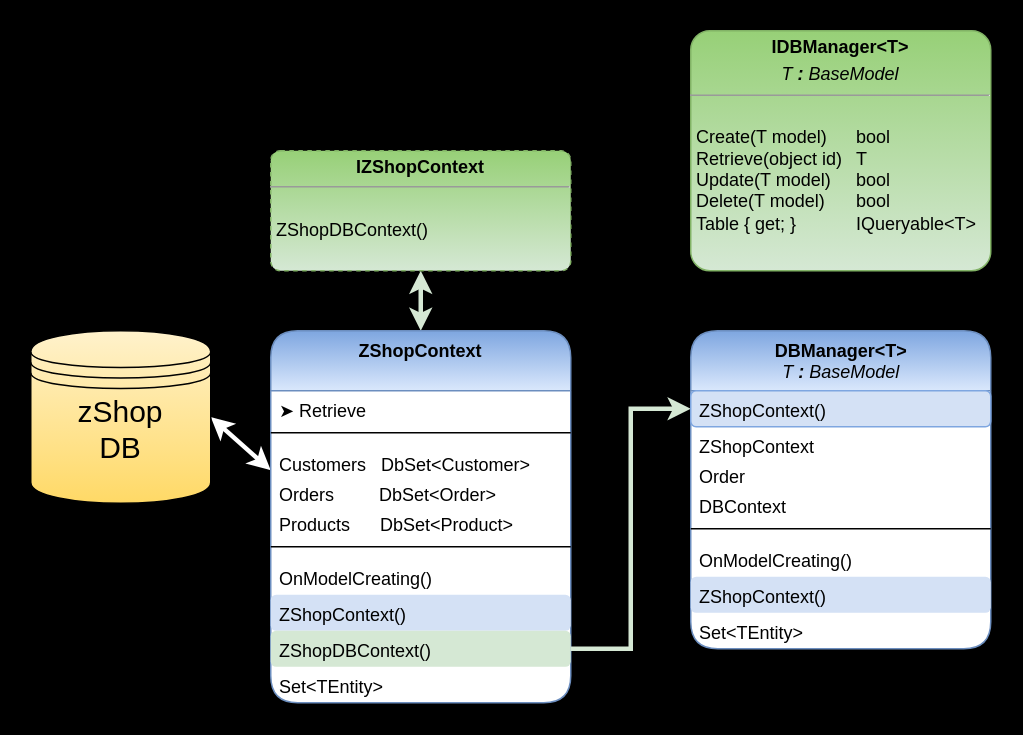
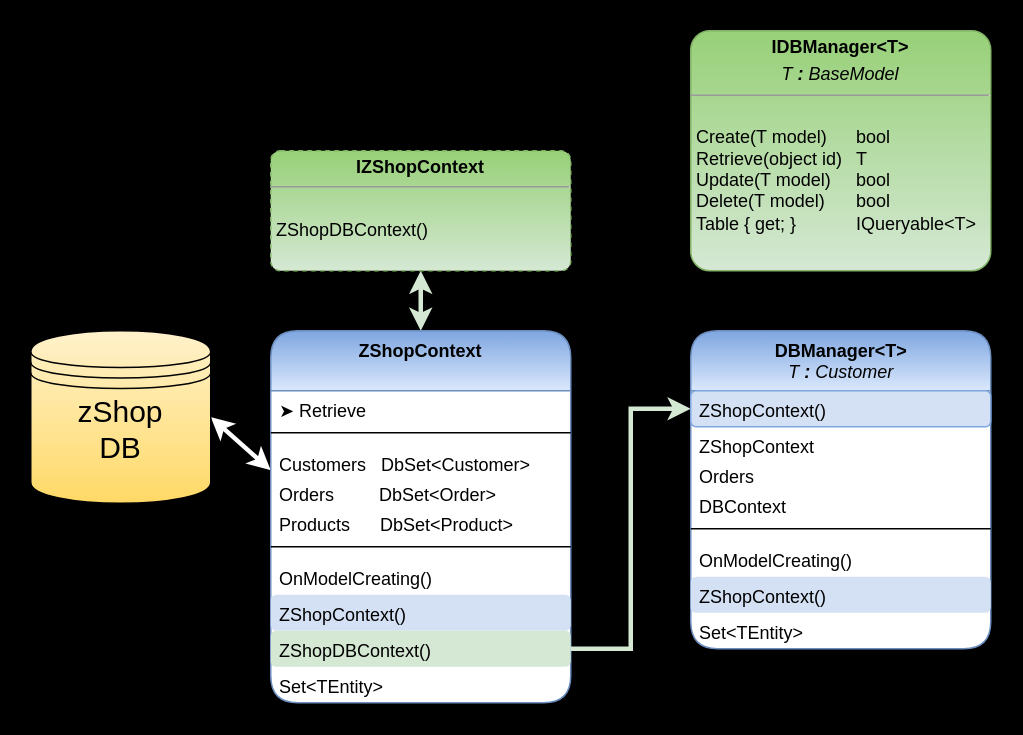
(842, 363) -> (842, 363)
(724, 477) -> (729, 477)
